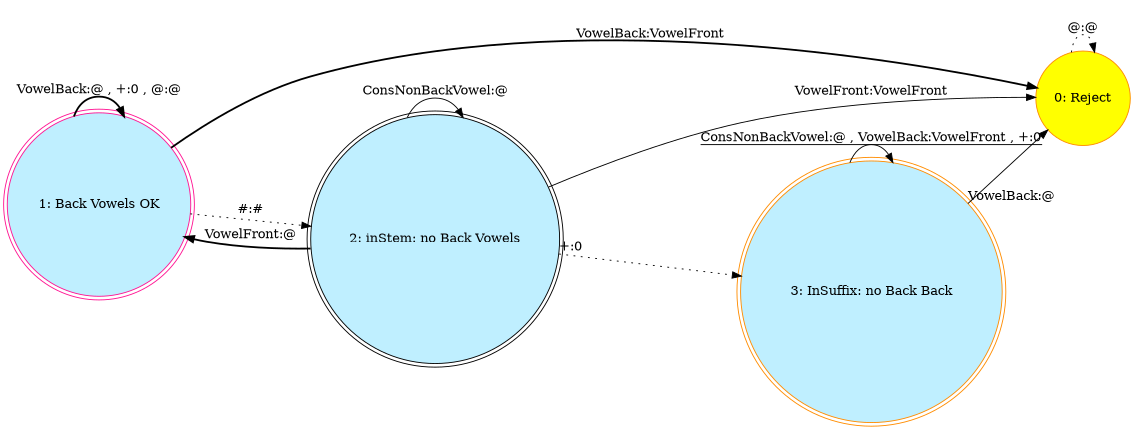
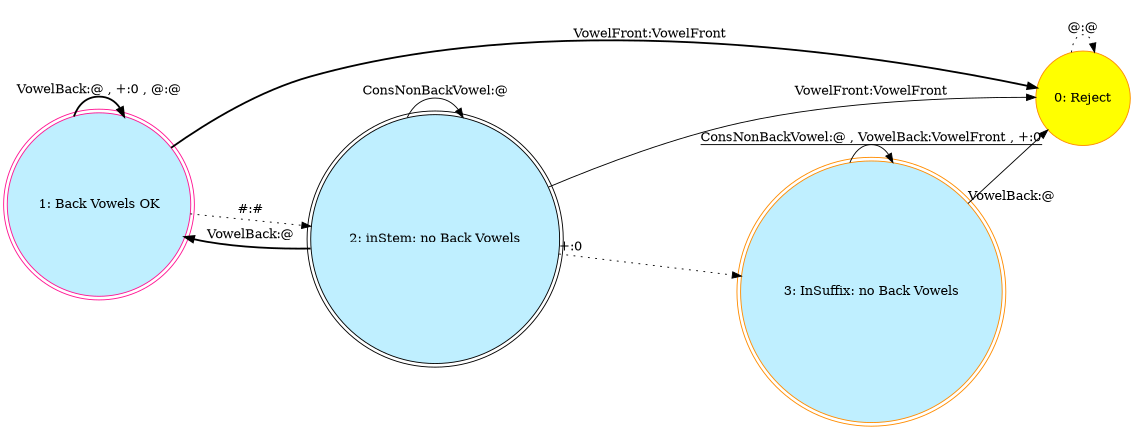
(650, 34) -> (650, 34)
(251, 235) -> (251, 235)
(871, 292) -> (871, 292)
